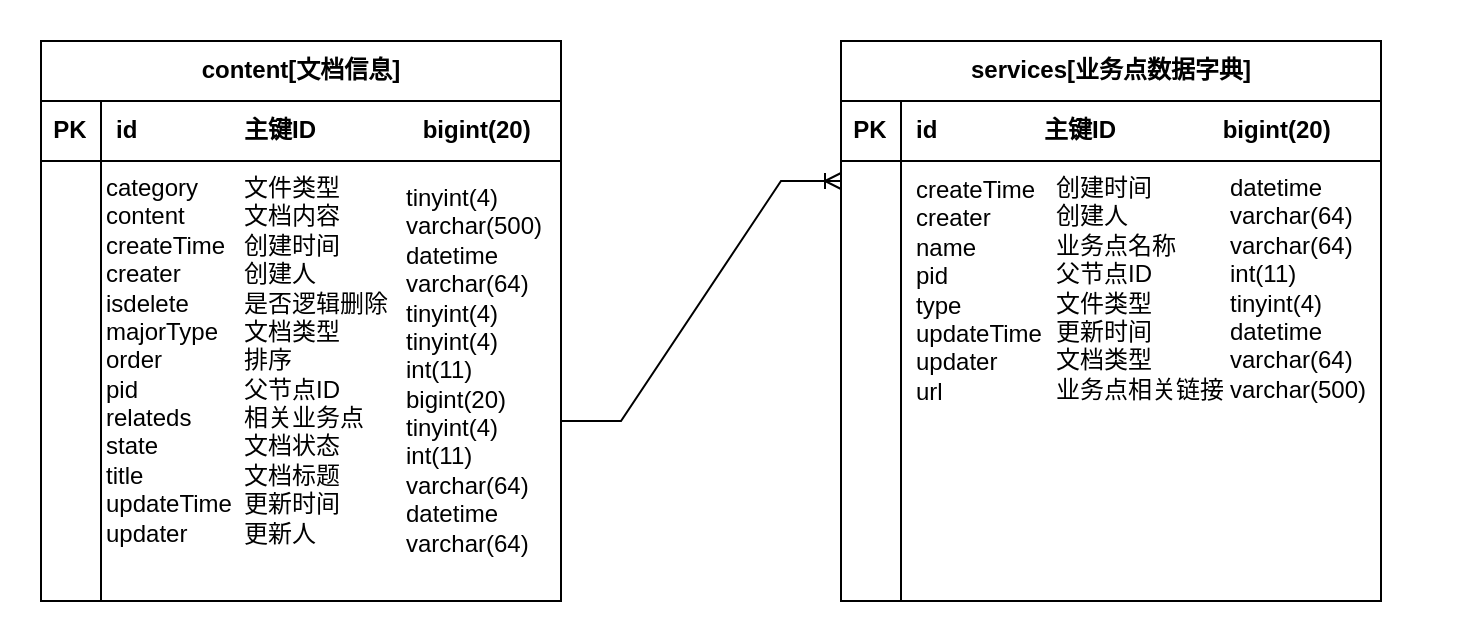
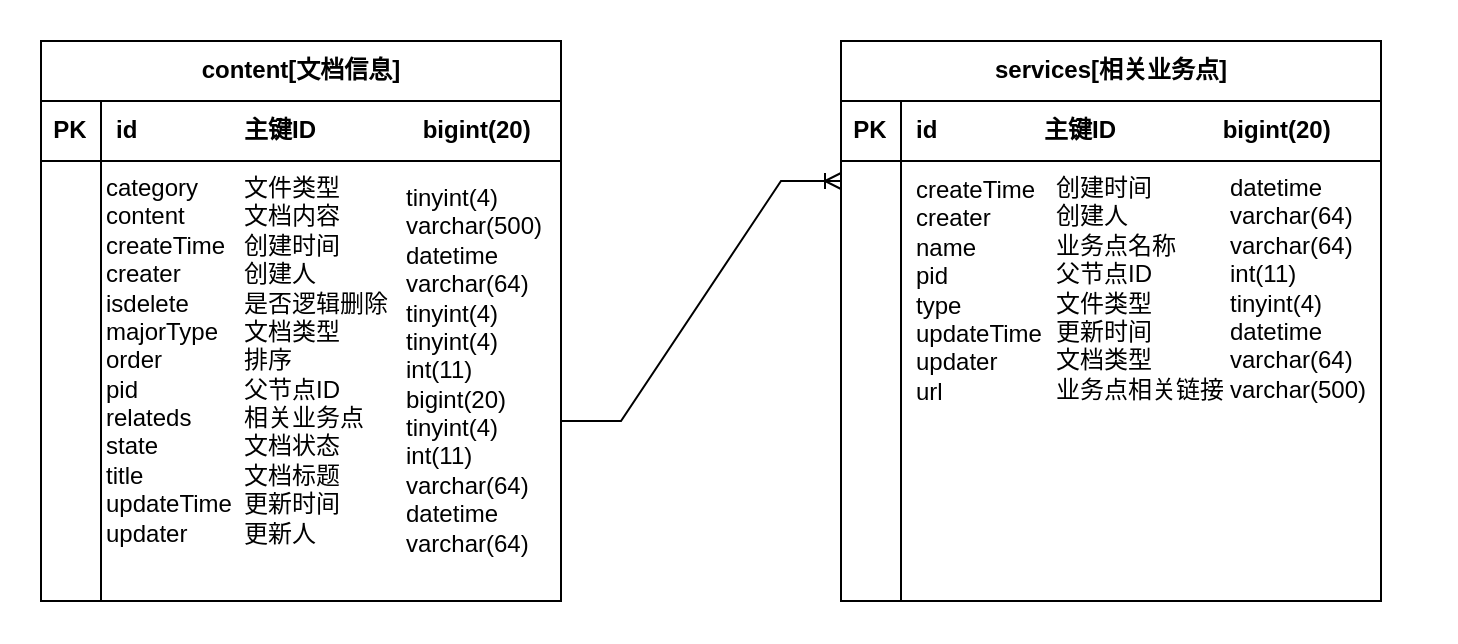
(1112, 71) -> (1112, 71)
